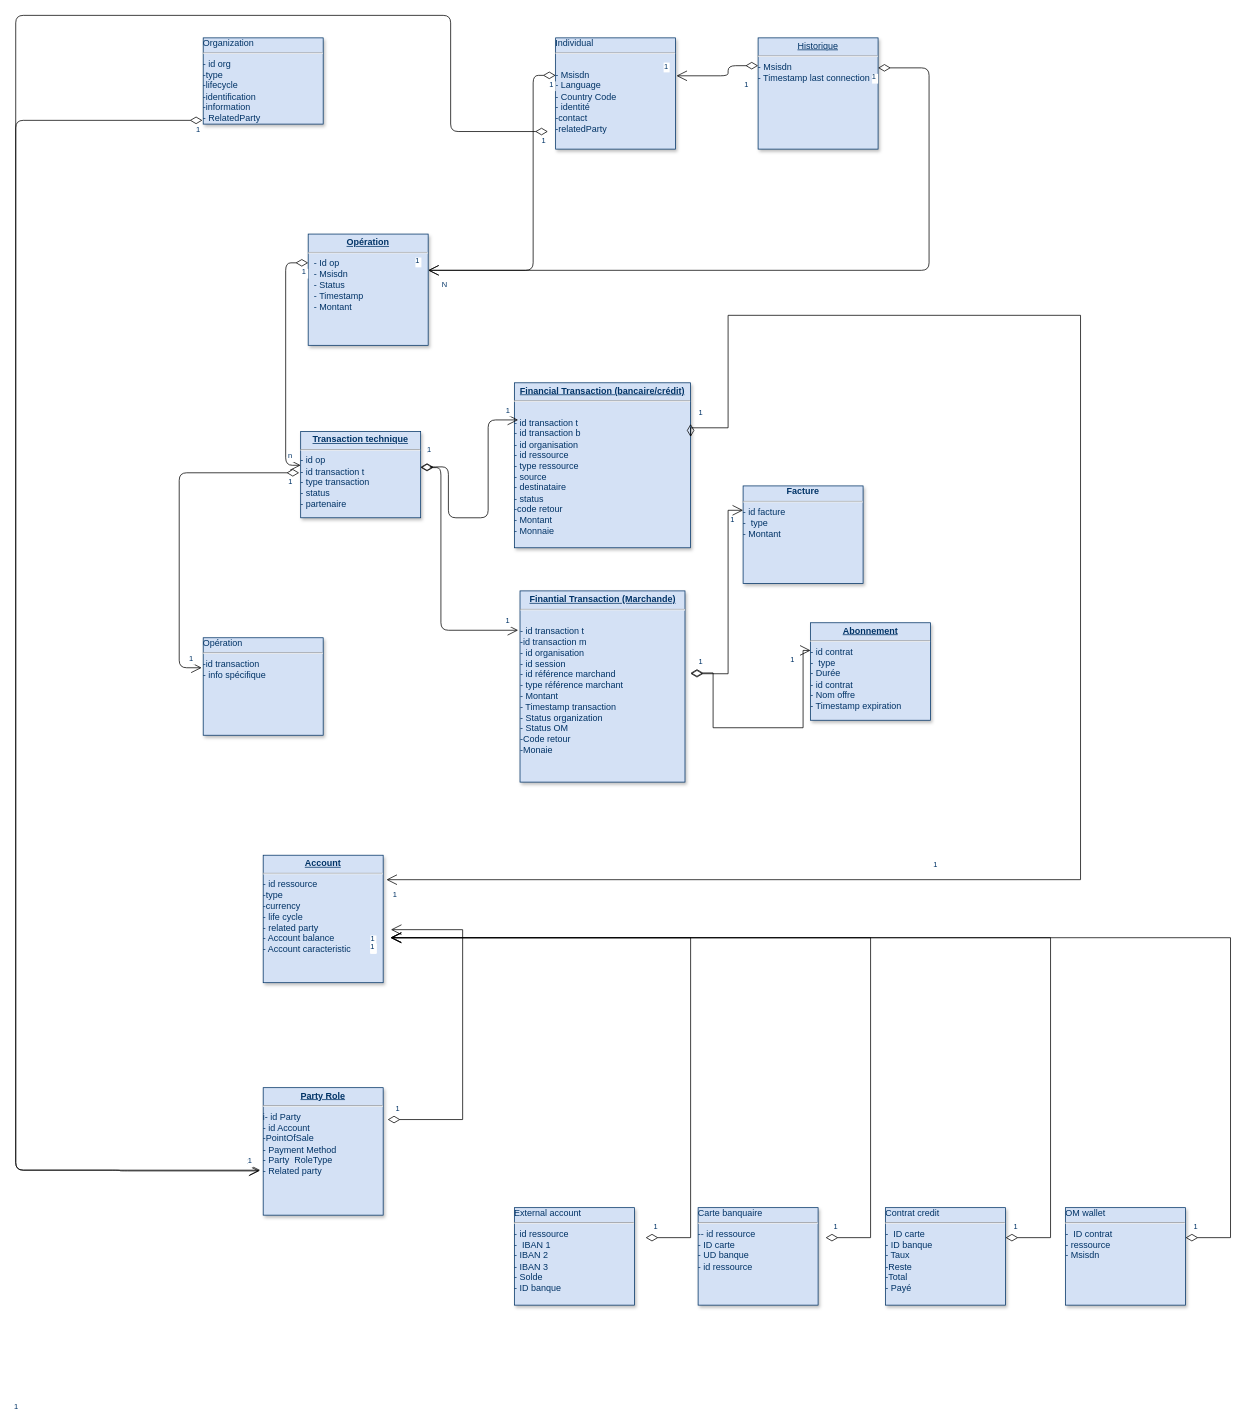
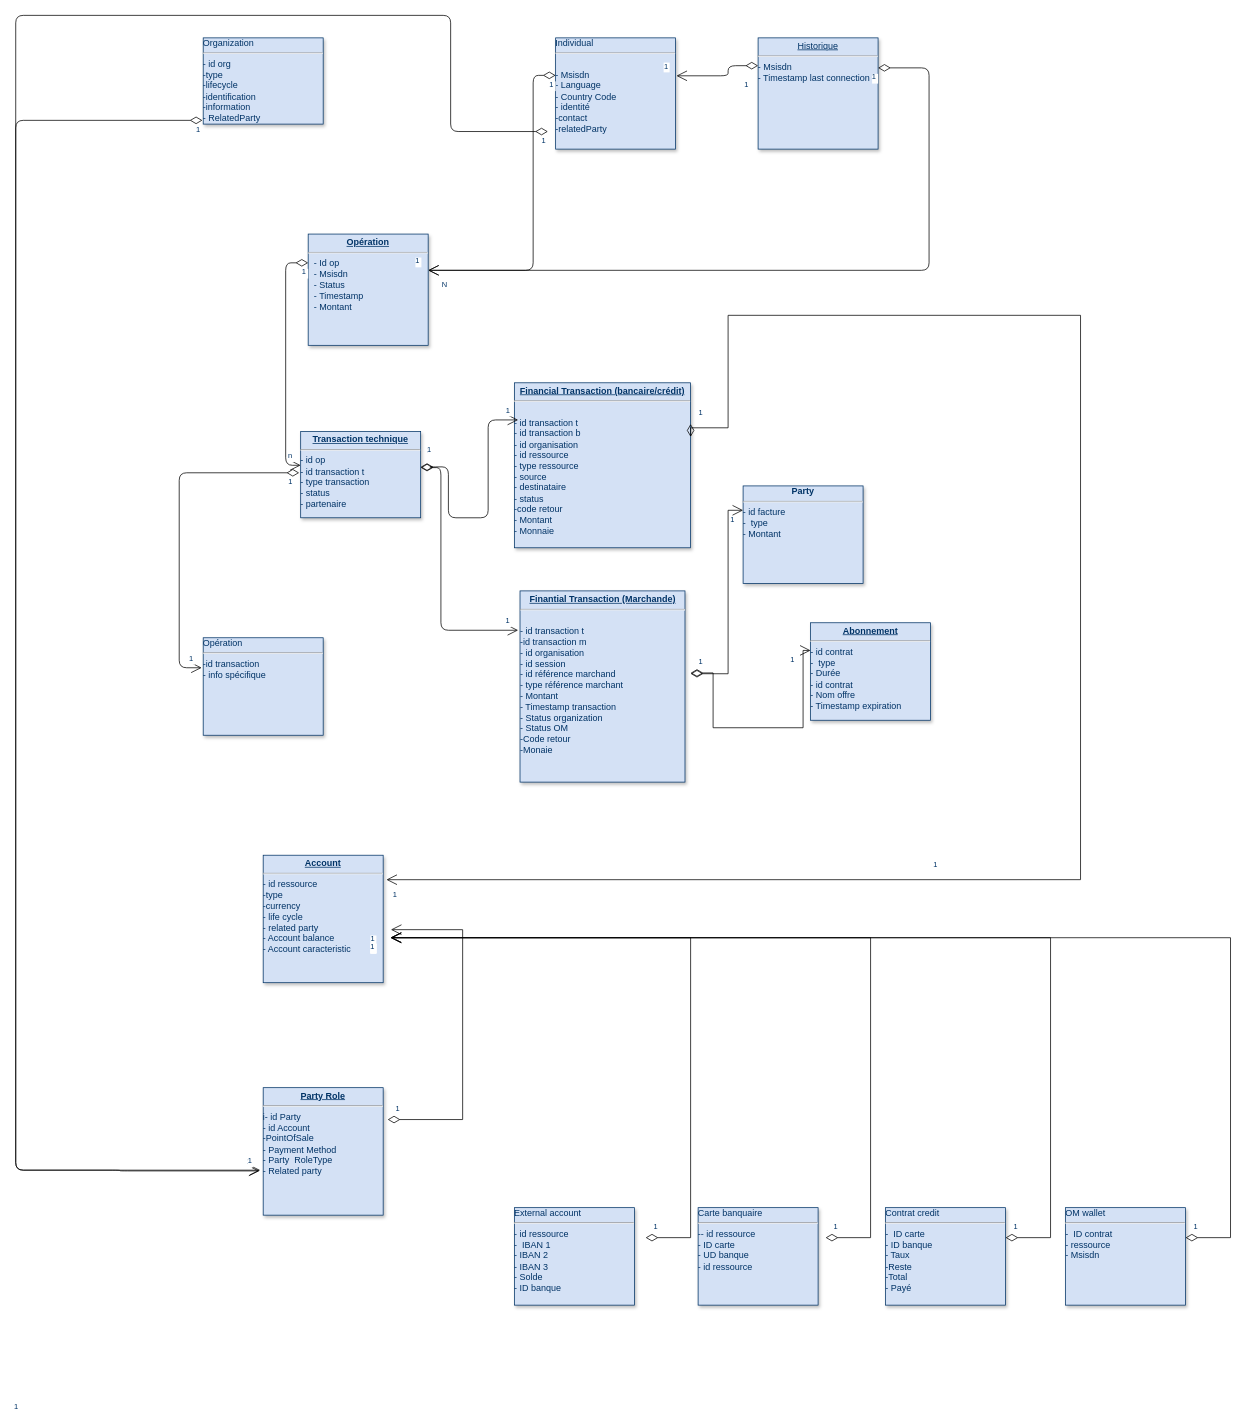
(770, 508) -> (770, 508)
